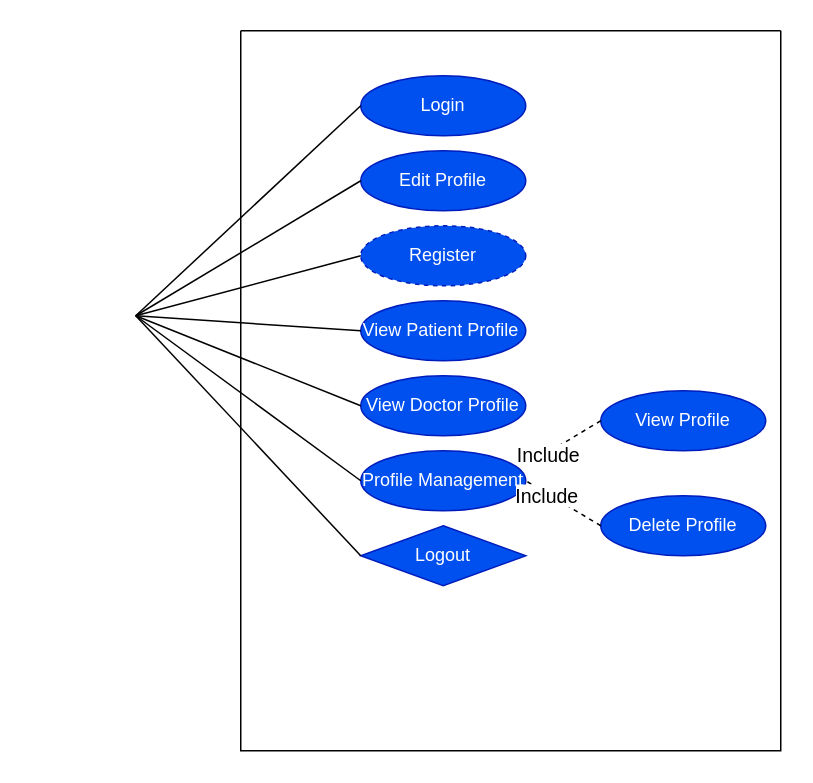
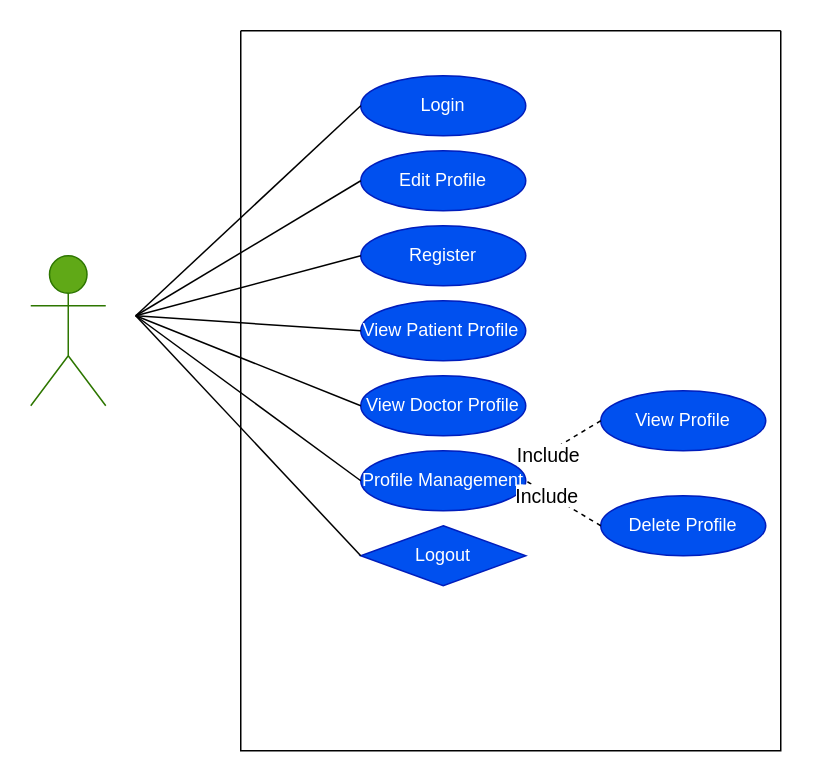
(443, 256) -> (443, 256)
none -> (68, 331)
